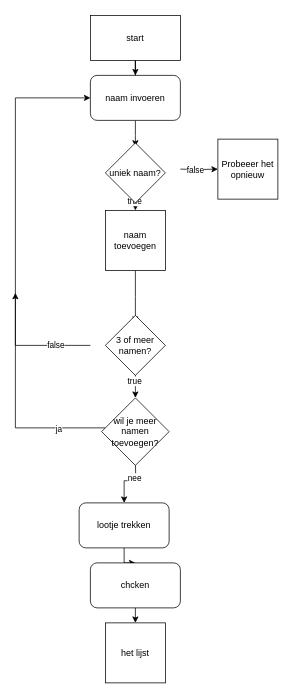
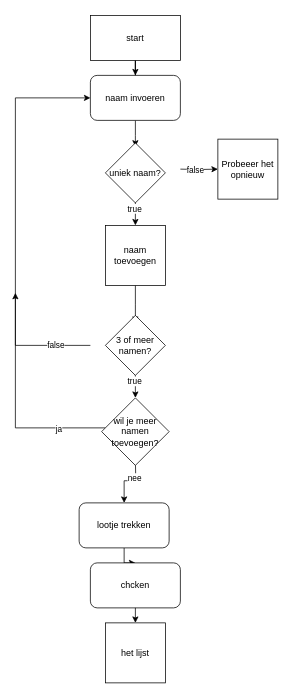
(135, 240) -> (135, 255)
